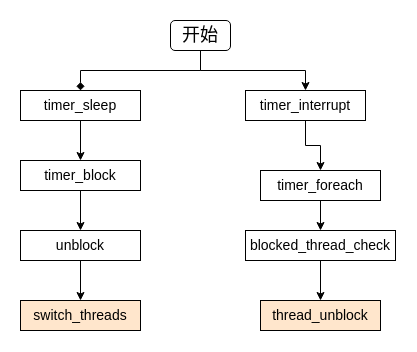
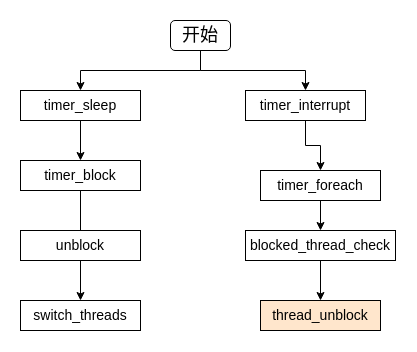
(81, 82) -> (81, 82)
(81, 222) -> (81, 225)
(81, 316) -> (81, 316)
